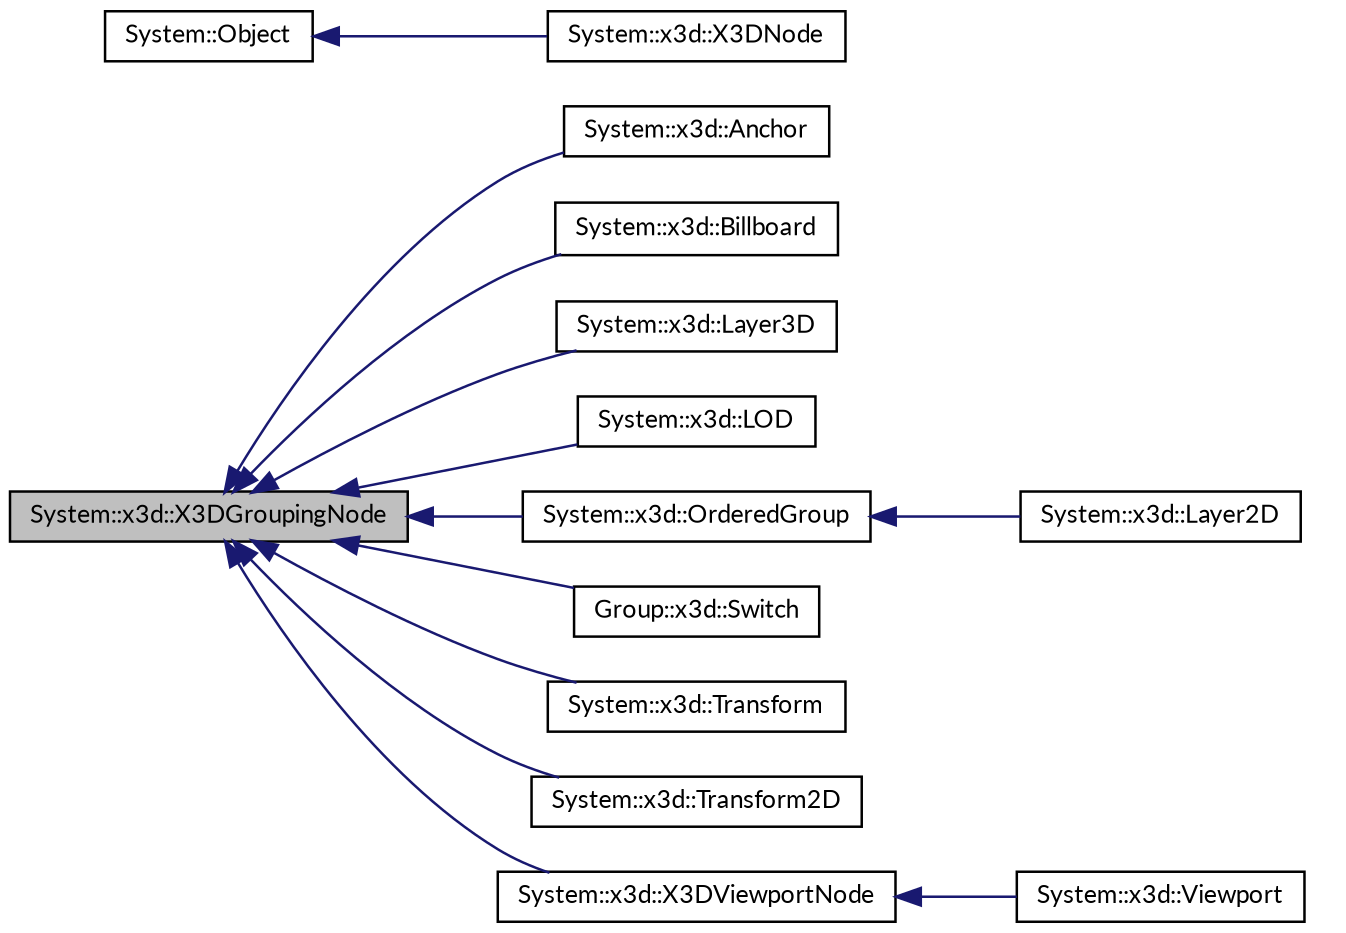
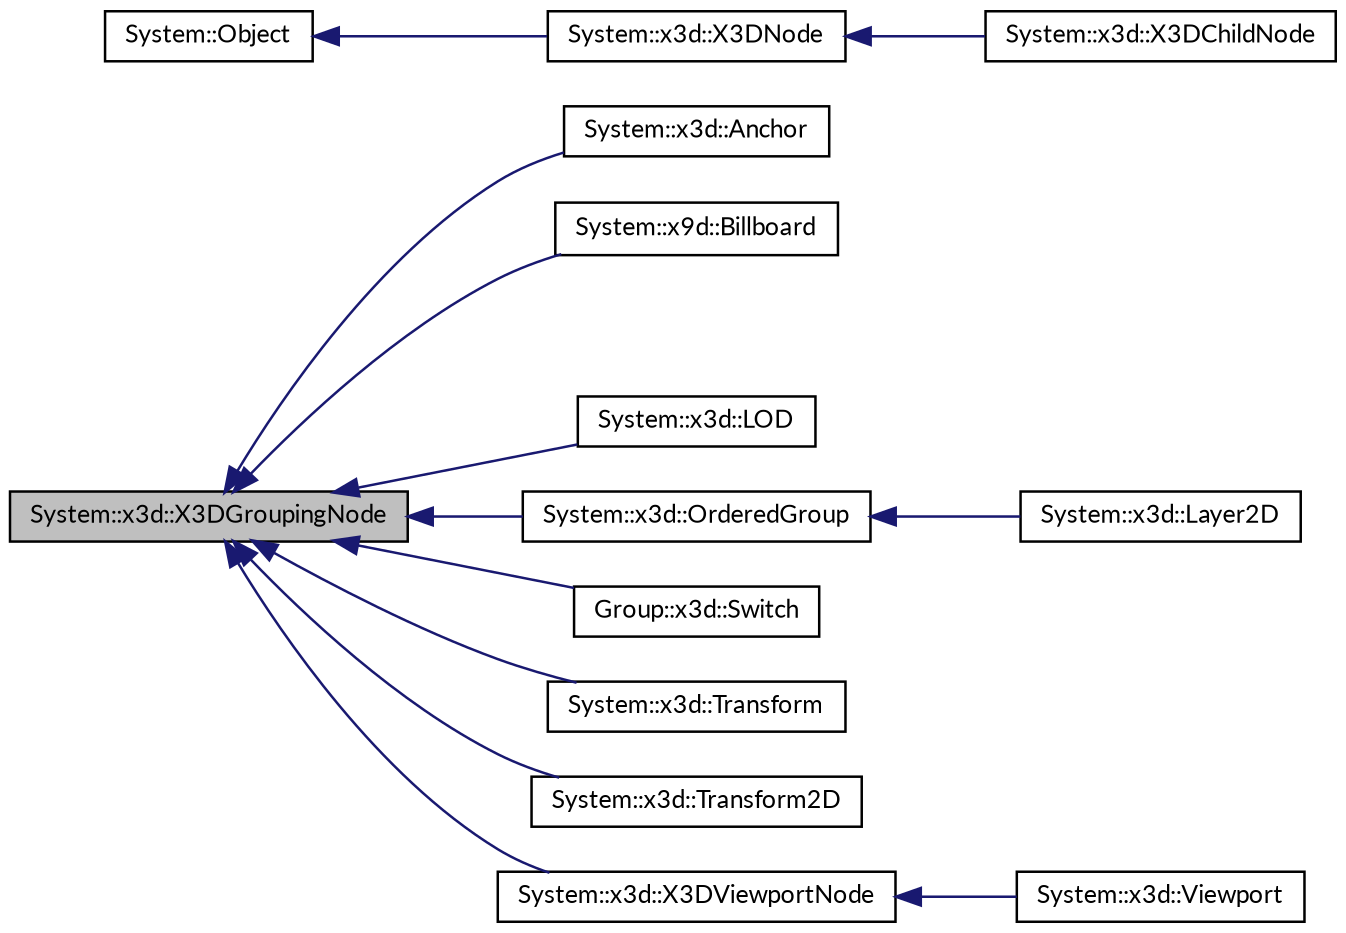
none -> (1161, 36)
(697, 229) -> (697, 229)
(697, 326) -> none
